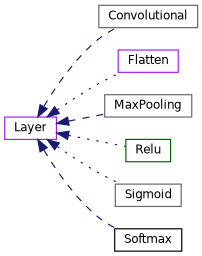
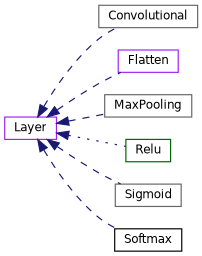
(88, 90) -> (88, 90)
(88, 167) -> (88, 167)
